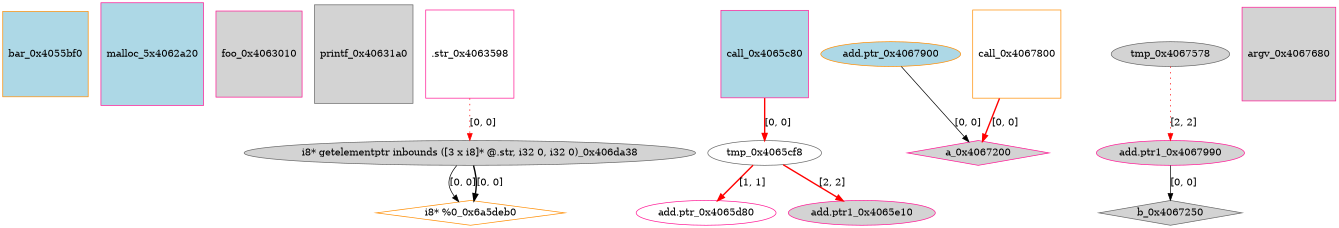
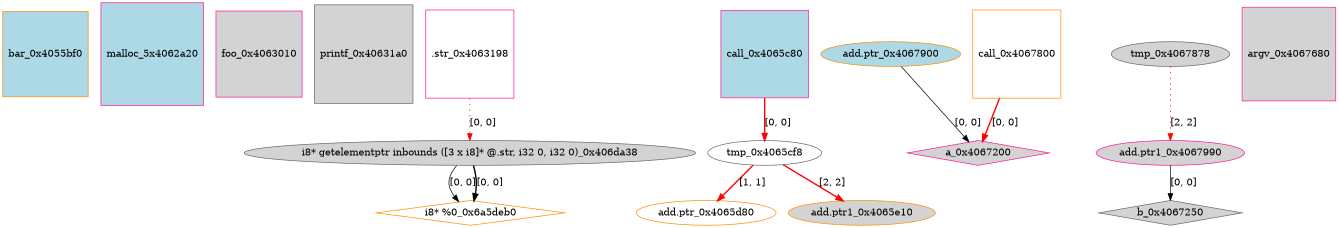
(470, 54) -> (470, 54)
(1170, 54) -> (1170, 54)
(706, 213) -> (706, 213)
(862, 213) -> (862, 213)
